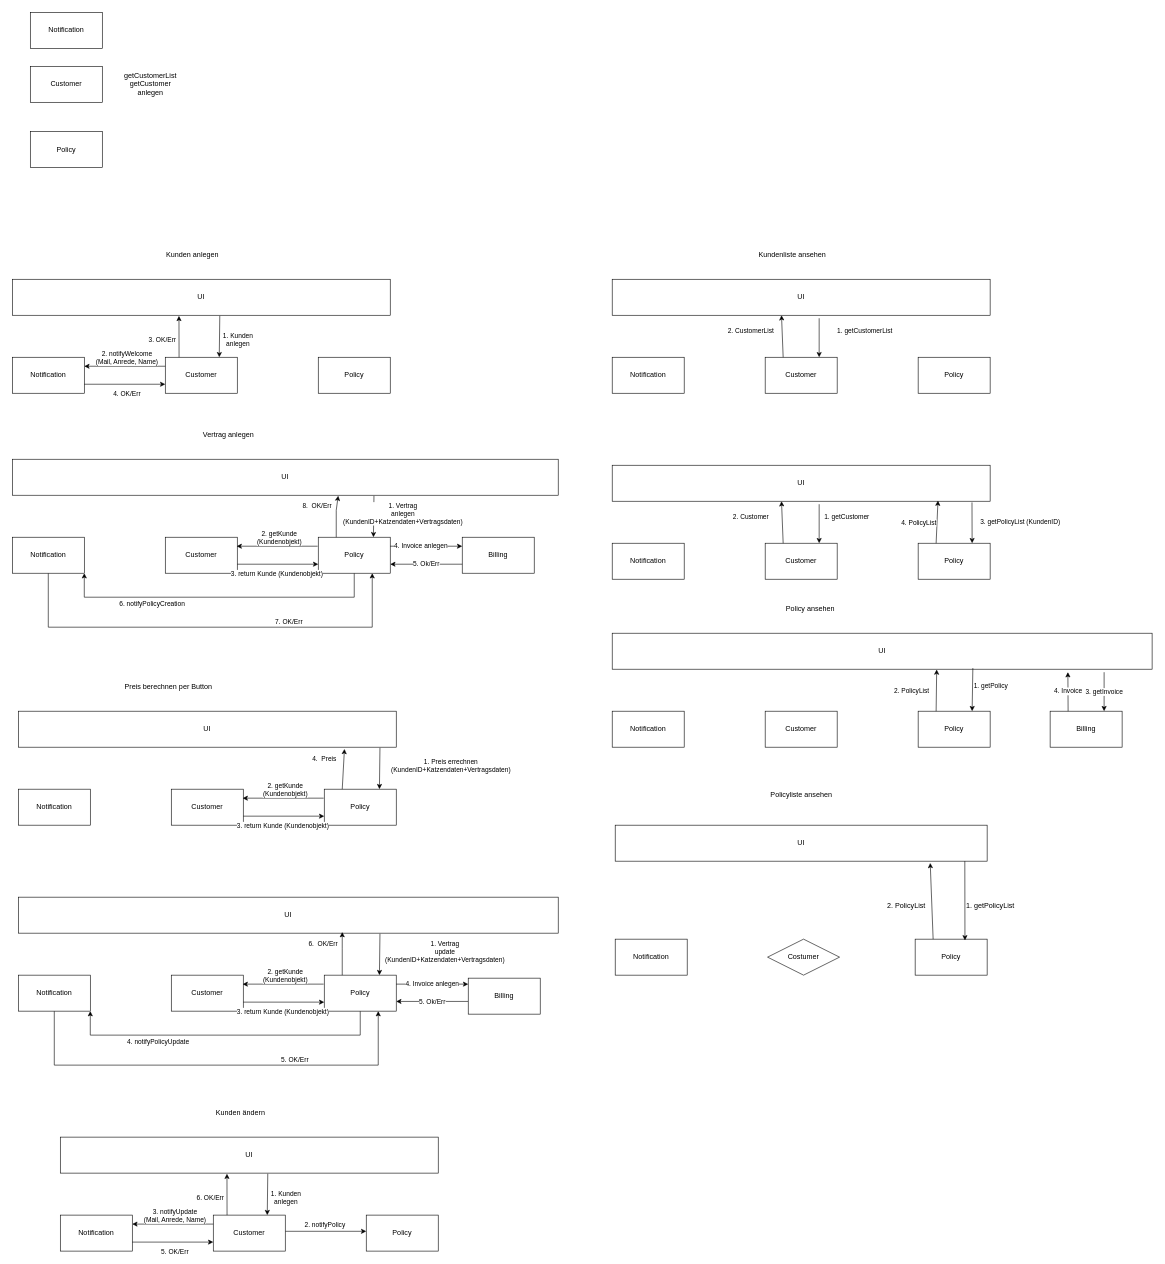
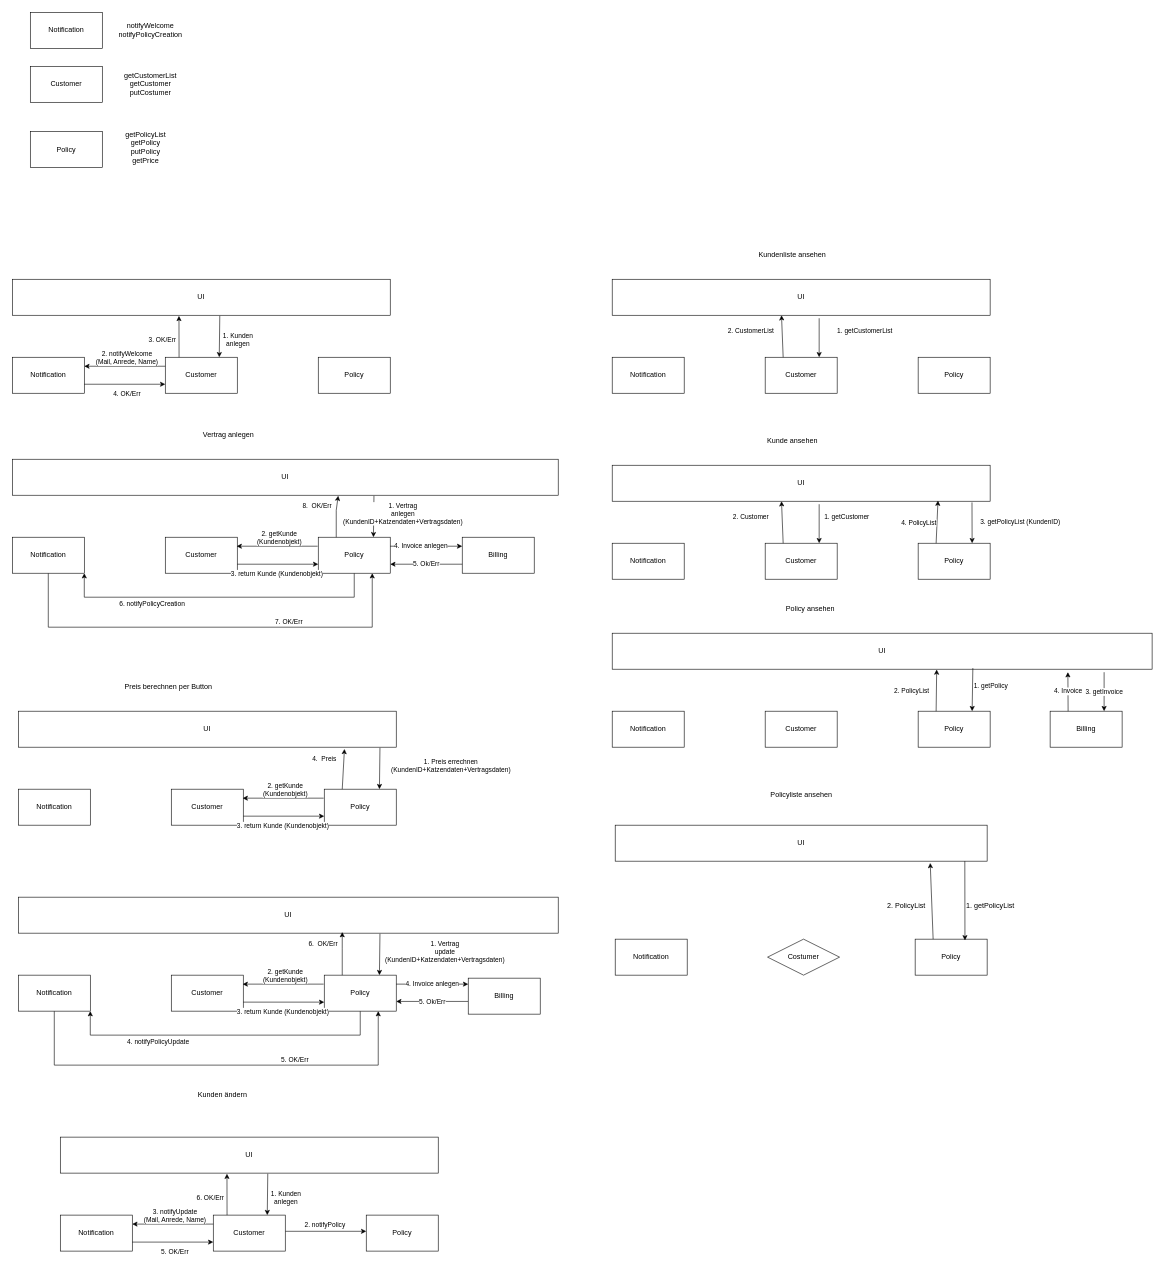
none -> (150, 30)
(151, 84) -> (151, 84)
none -> (146, 147)
(192, 255) -> none
none -> (792, 441)
(240, 1113) -> (222, 1095)
